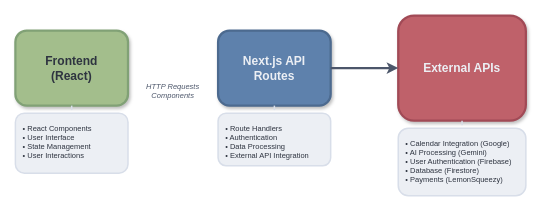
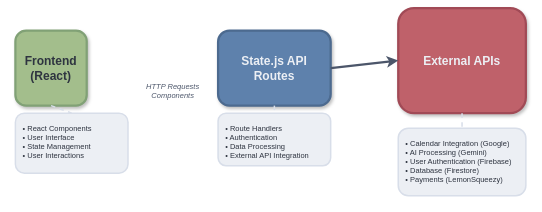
(72, 68) -> (51, 68)
(274, 68) -> (274, 68)
(462, 68) -> (462, 60)
